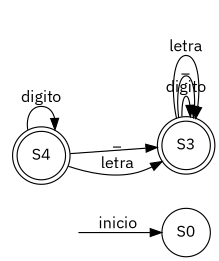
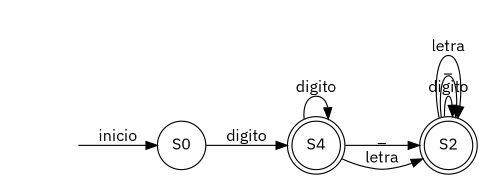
(186, 145) -> (449, 145)
none -> (241, 145)
